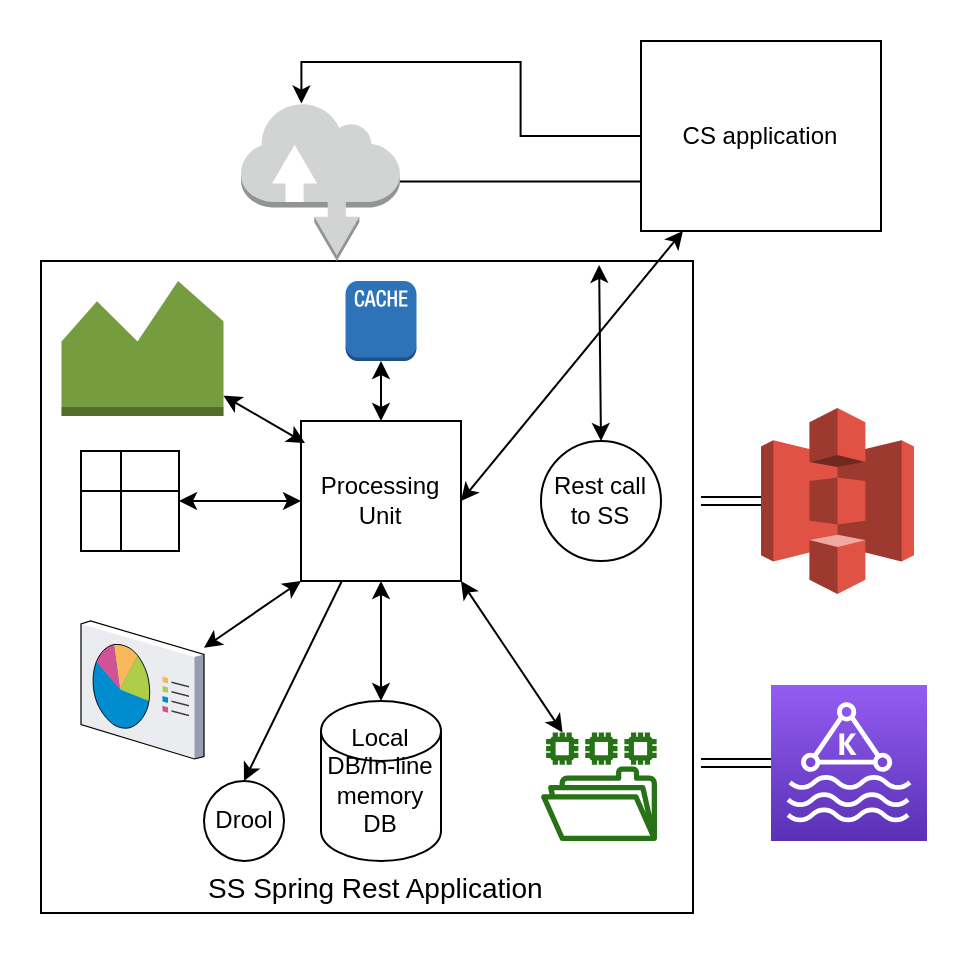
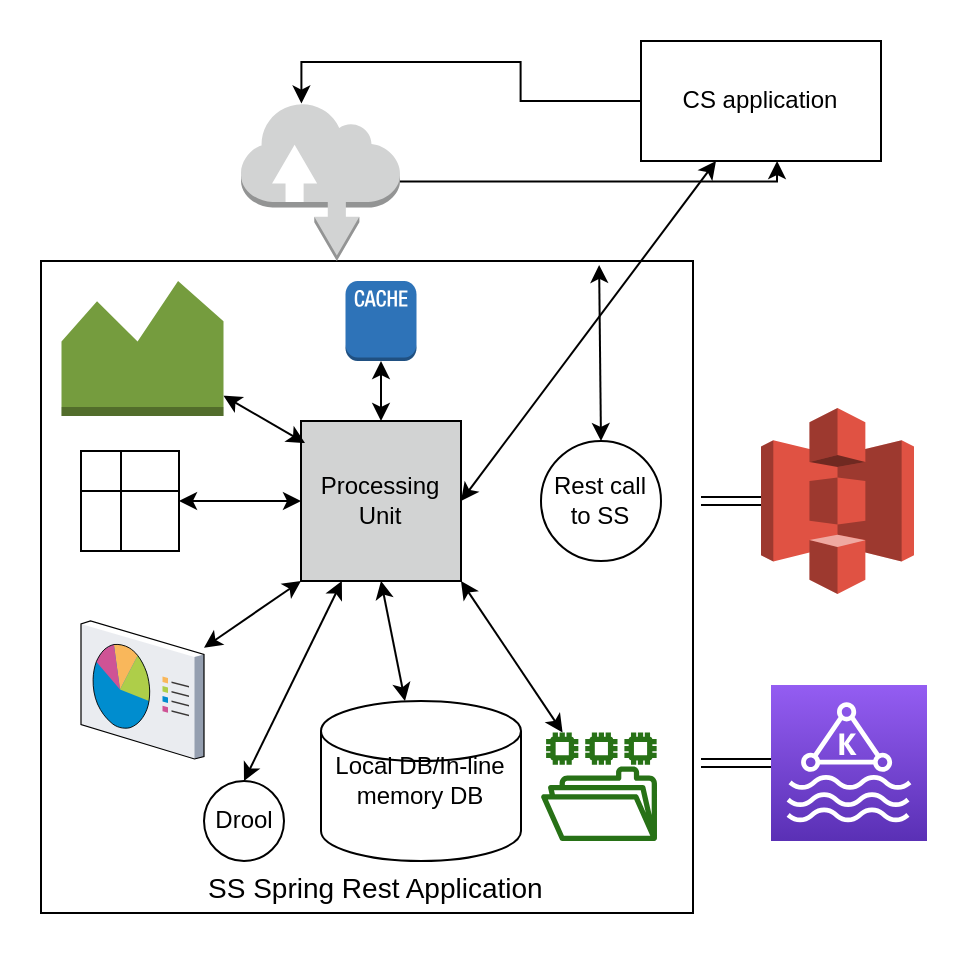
(761, 136) -> (761, 101)
(381, 501) -> (381, 501)
(338, 589) -> (335, 594)
(381, 781) -> (421, 781)
